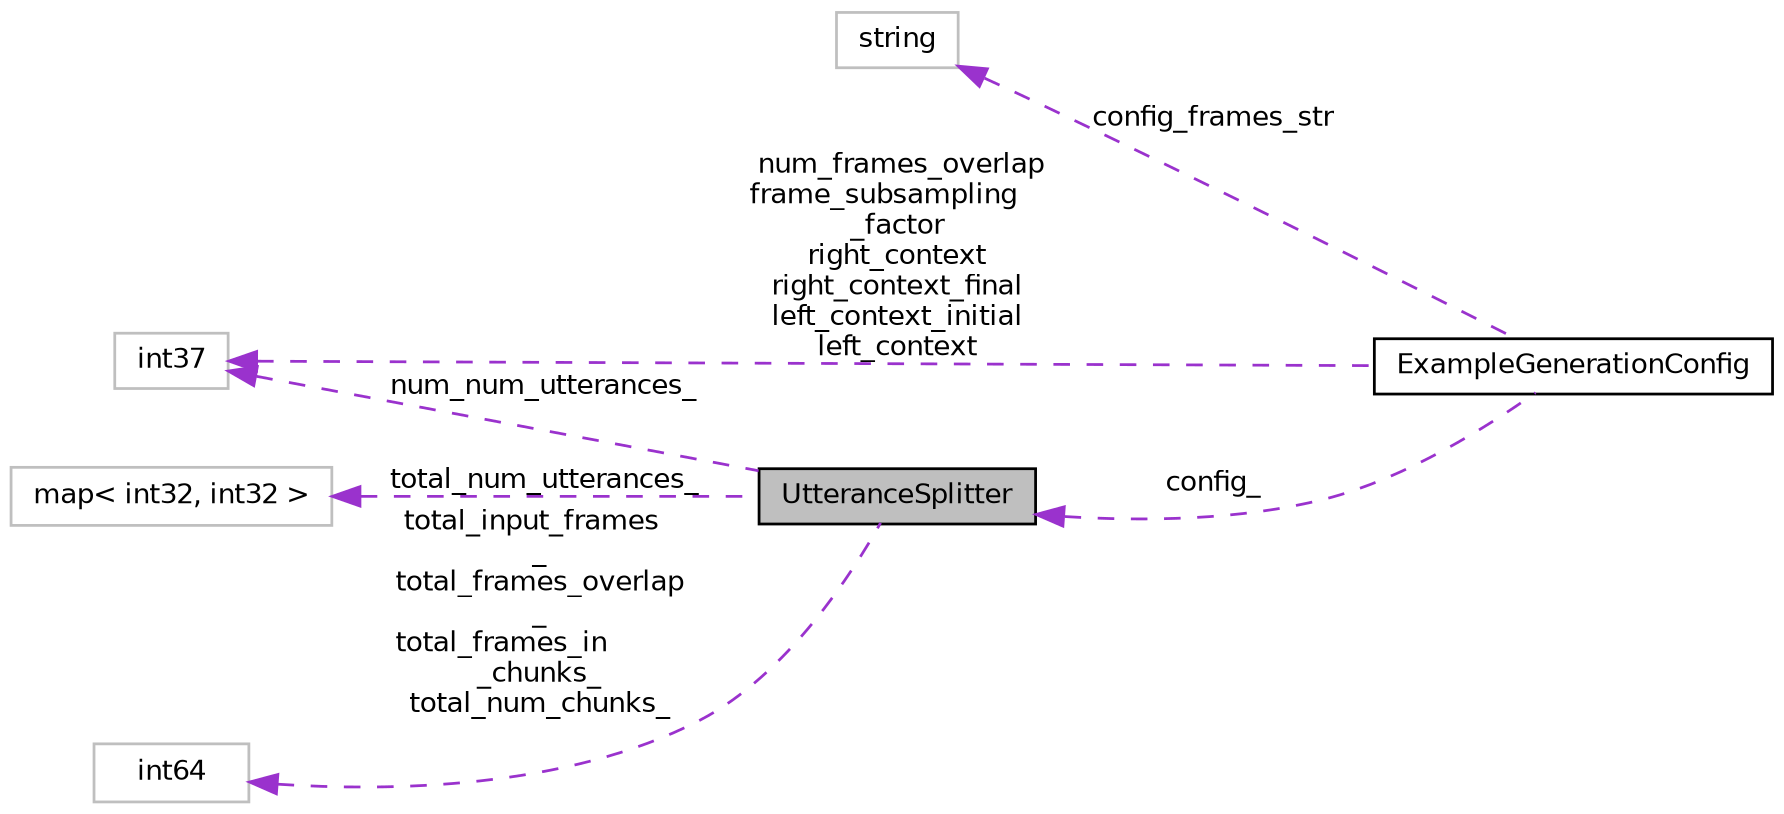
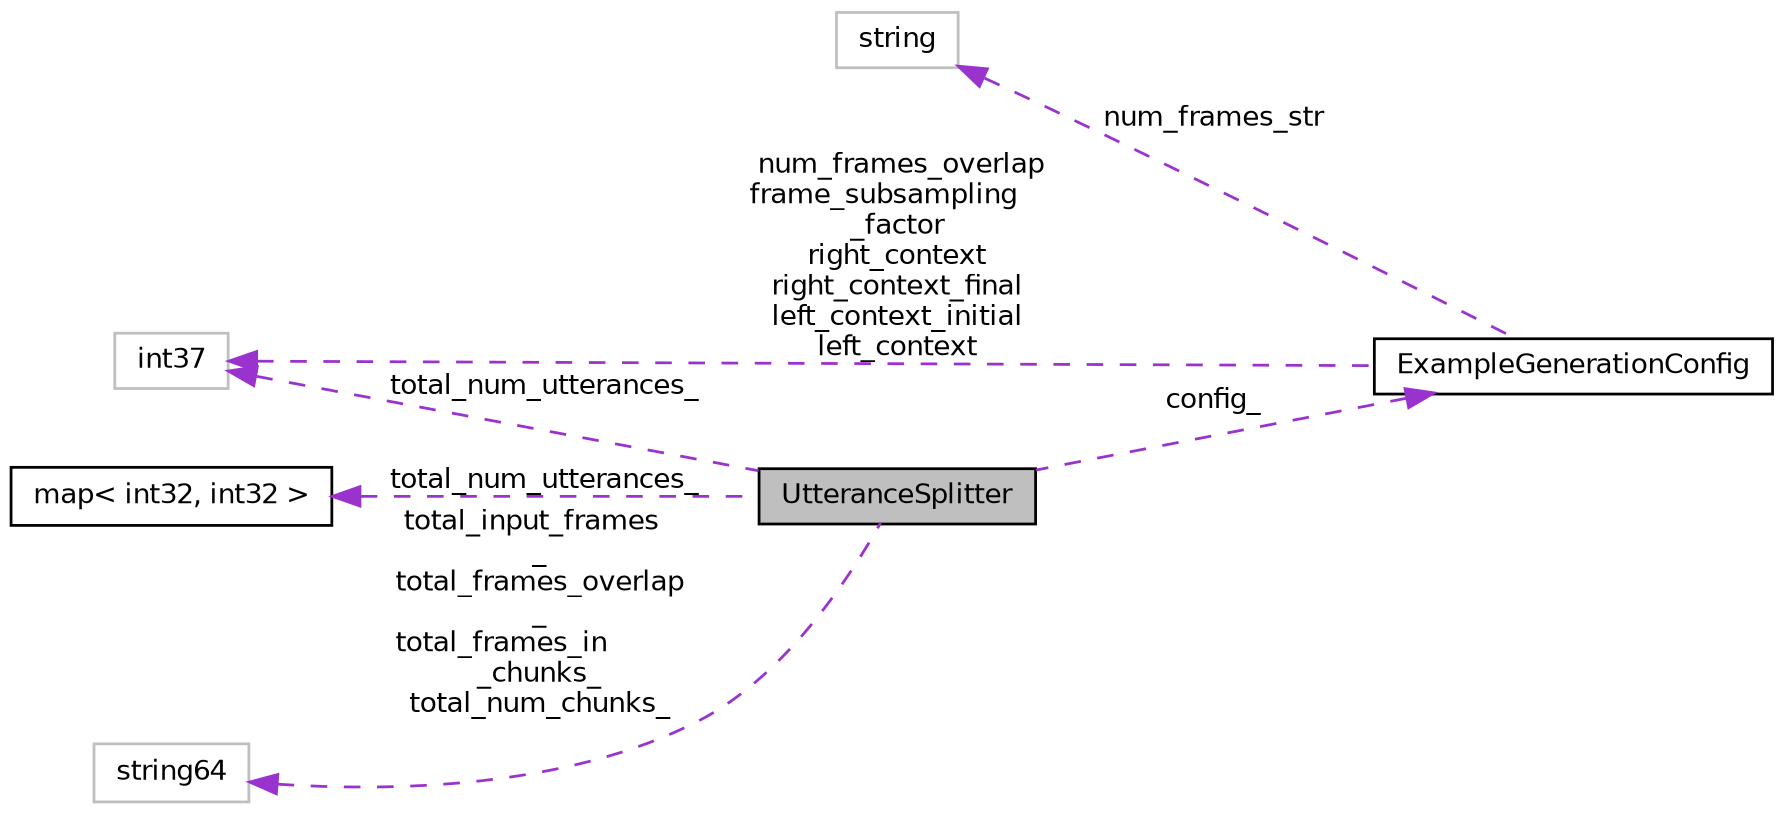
(1210, 119) -> (1210, 119)
(541, 387) -> (541, 387)
(171, 496) -> (171, 496)
(1313, 502) -> (1221, 434)
(171, 773) -> (171, 773)
